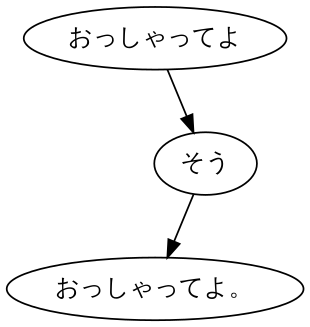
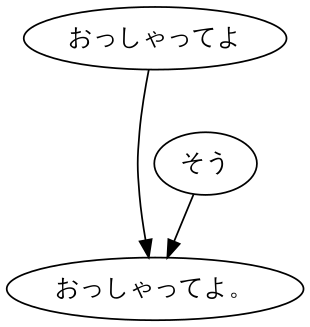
(177, 93) -> (138, 155)
